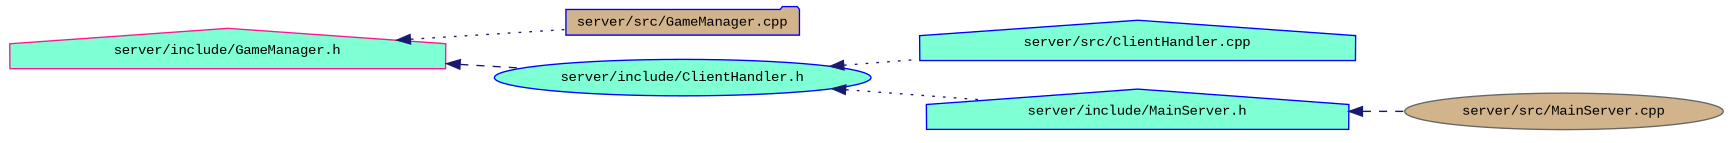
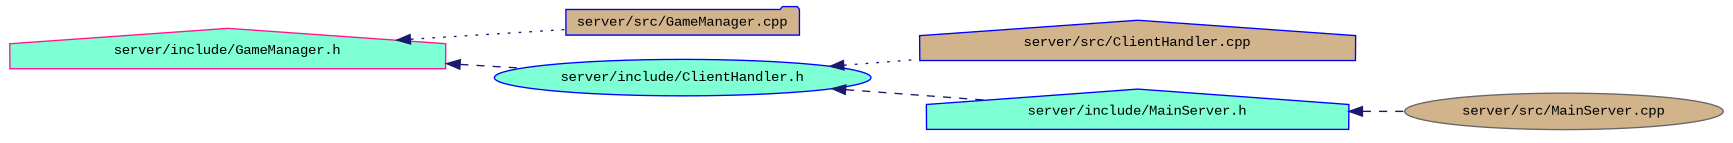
(1138, 43) -> (1138, 43)
(915, 95) -> (915, 95)
